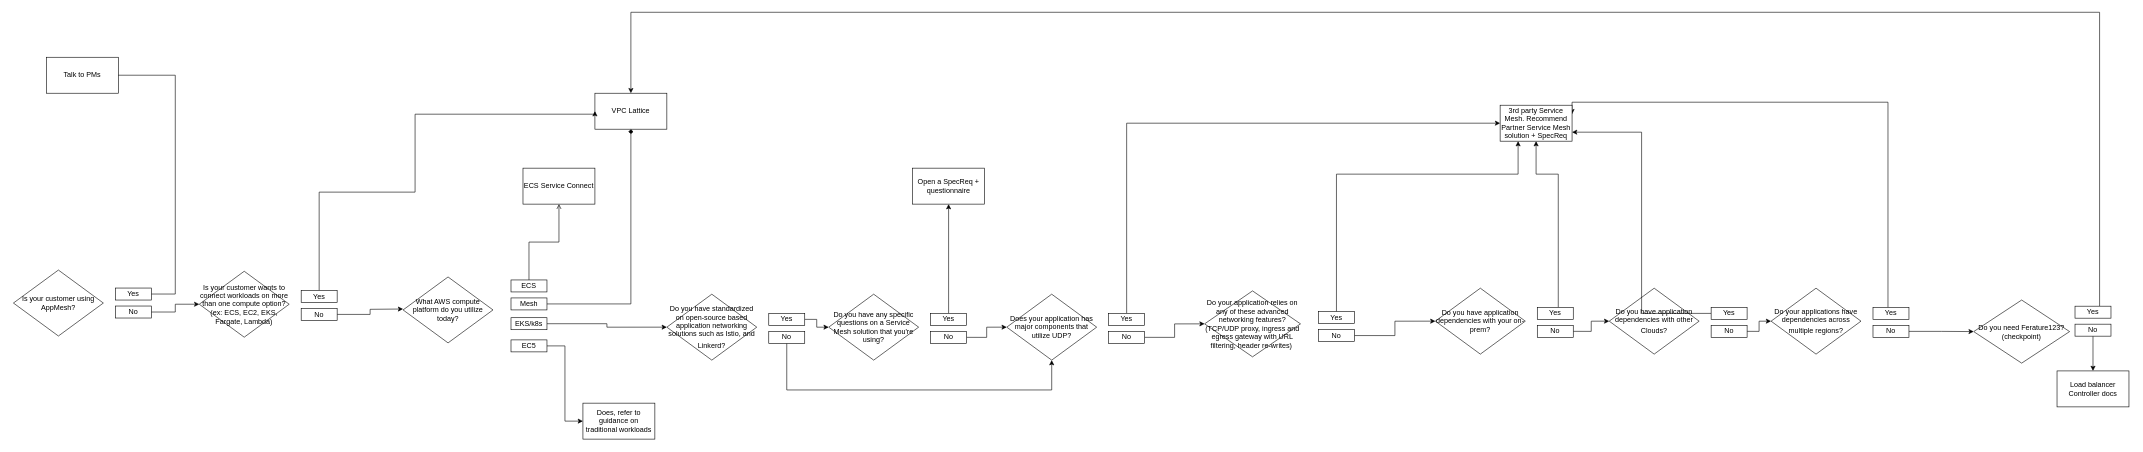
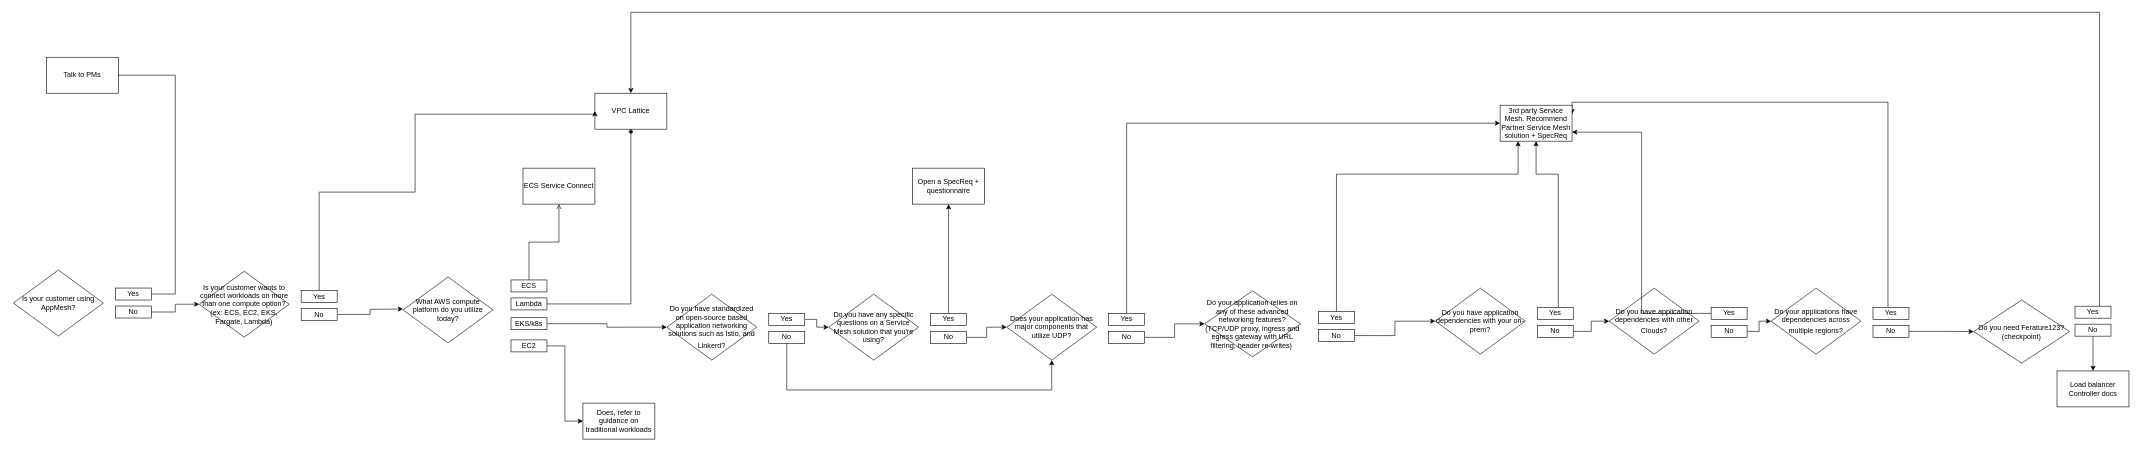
(528, 305) -> (528, 305)
(528, 347) -> (528, 347)
